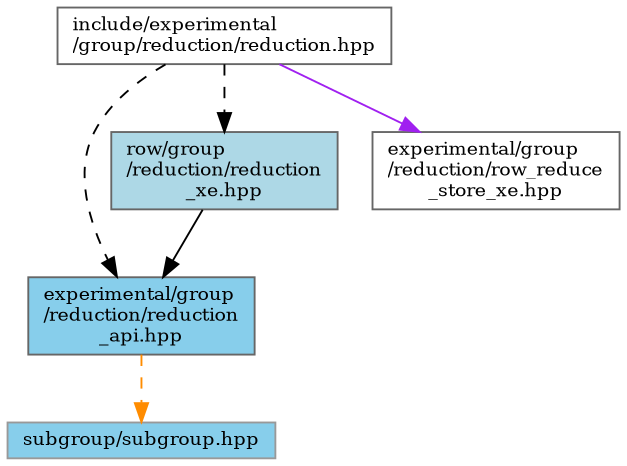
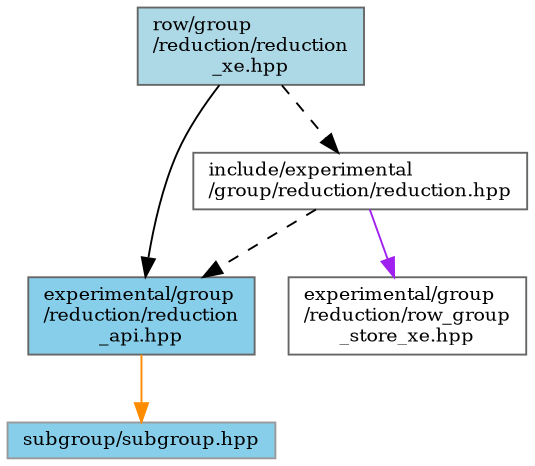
(224, 89) -> (304, 112)
(496, 171) -> (407, 316)
(141, 379) -> (141, 379)
